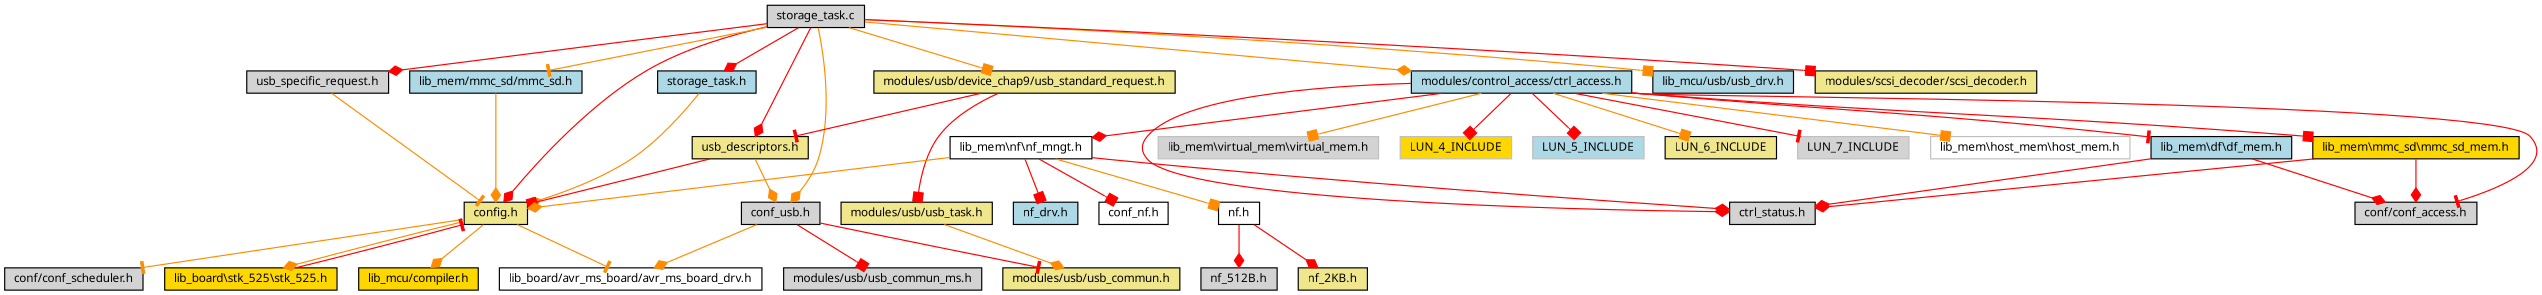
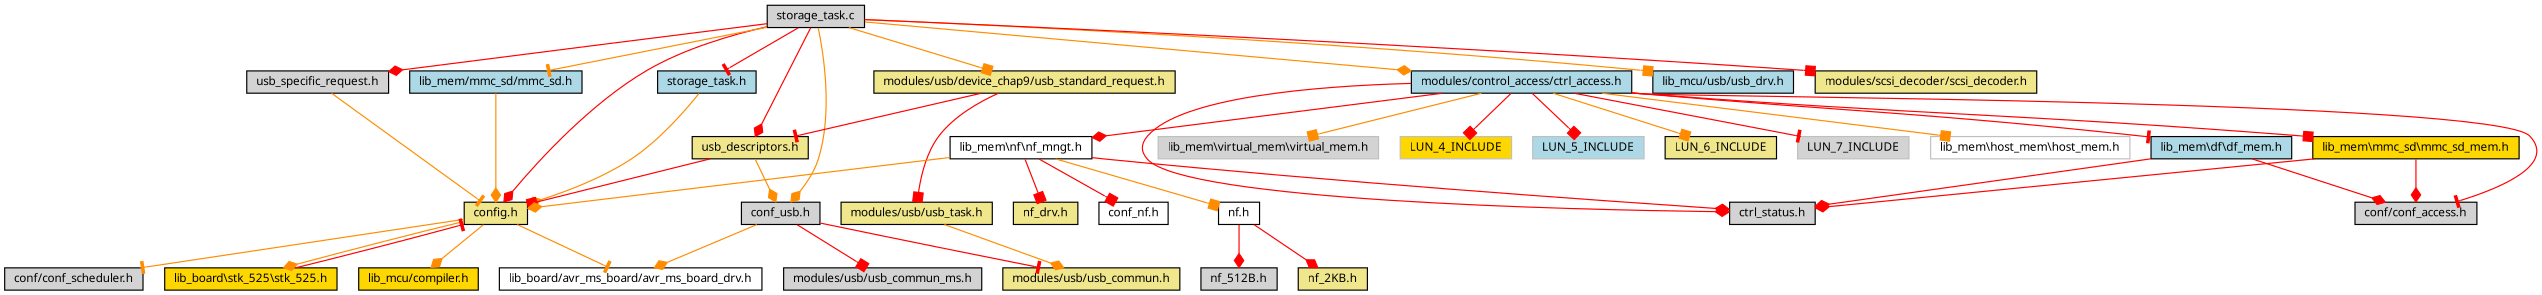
(768, 46) -> (764, 48)
(1046, 213) -> (1046, 213)
